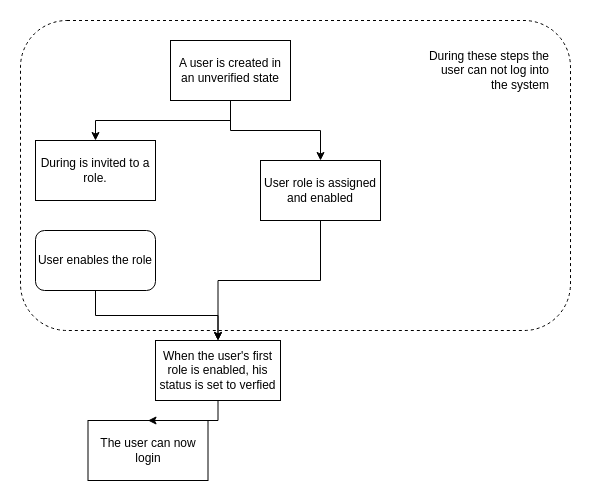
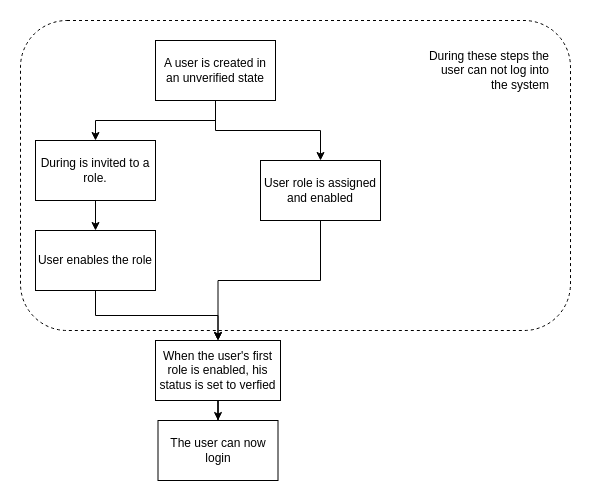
(231, 71) -> (216, 71)
none -> (96, 212)
(96, 261) -> (96, 261)
(148, 451) -> (218, 451)
